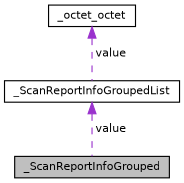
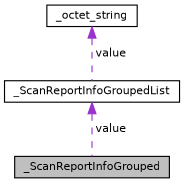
(92, 16) -> (92, 16)
